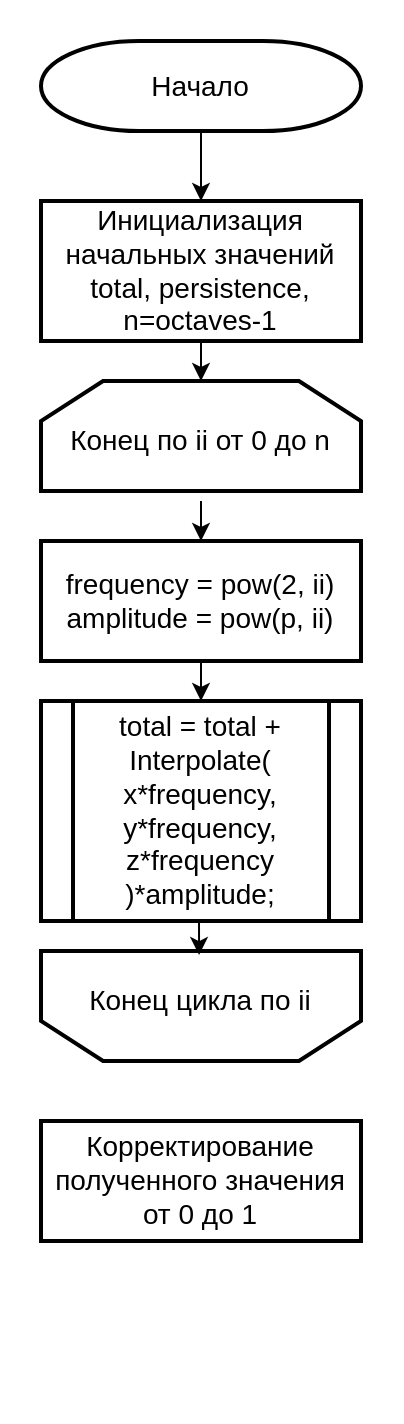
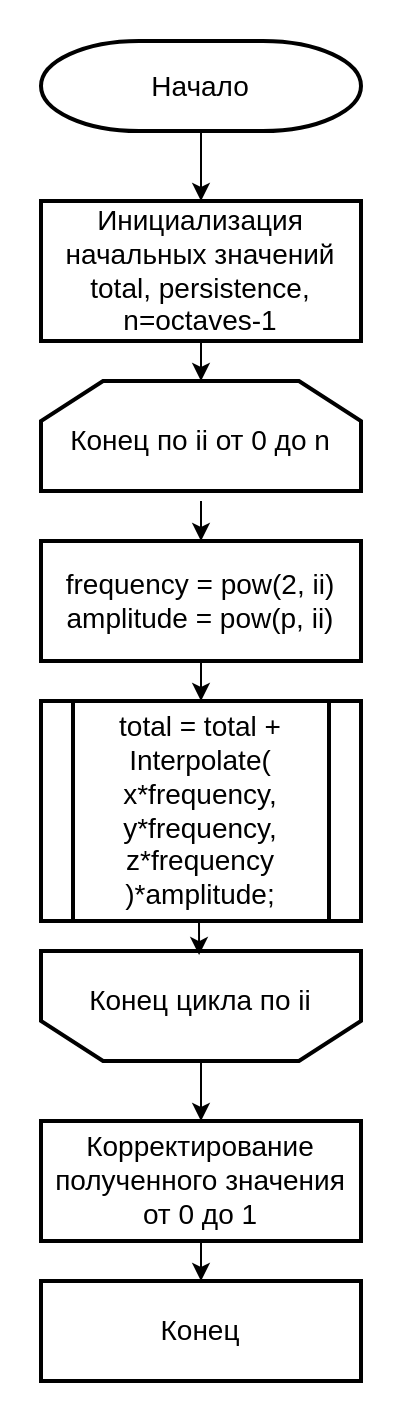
none -> (201, 1098)
none -> (201, 1268)
none -> (201, 1331)
